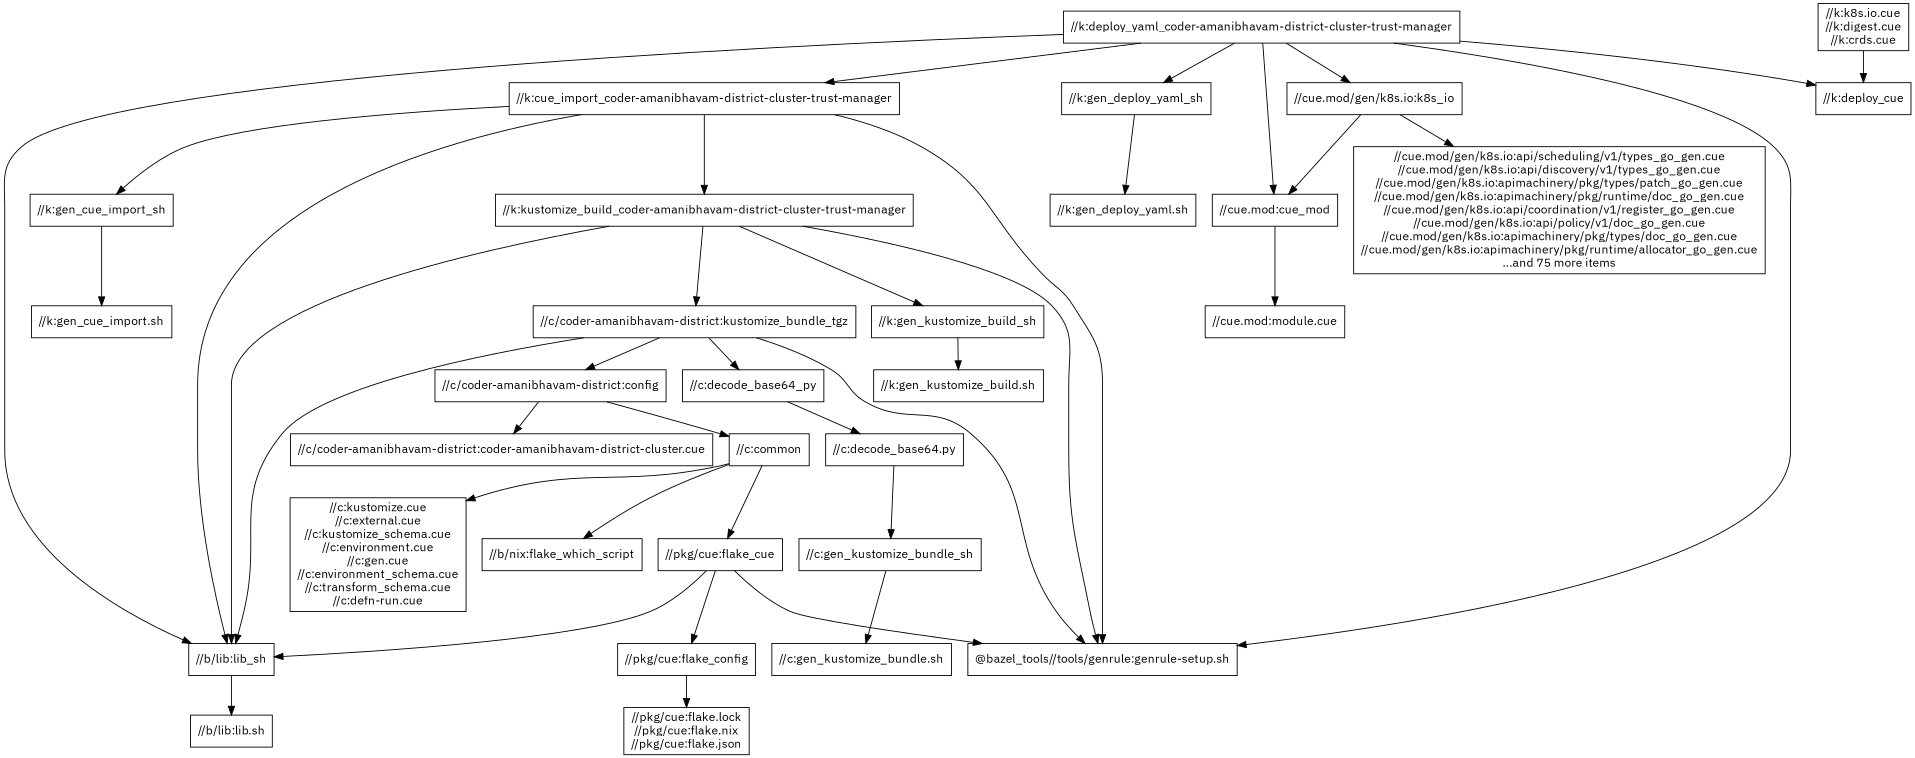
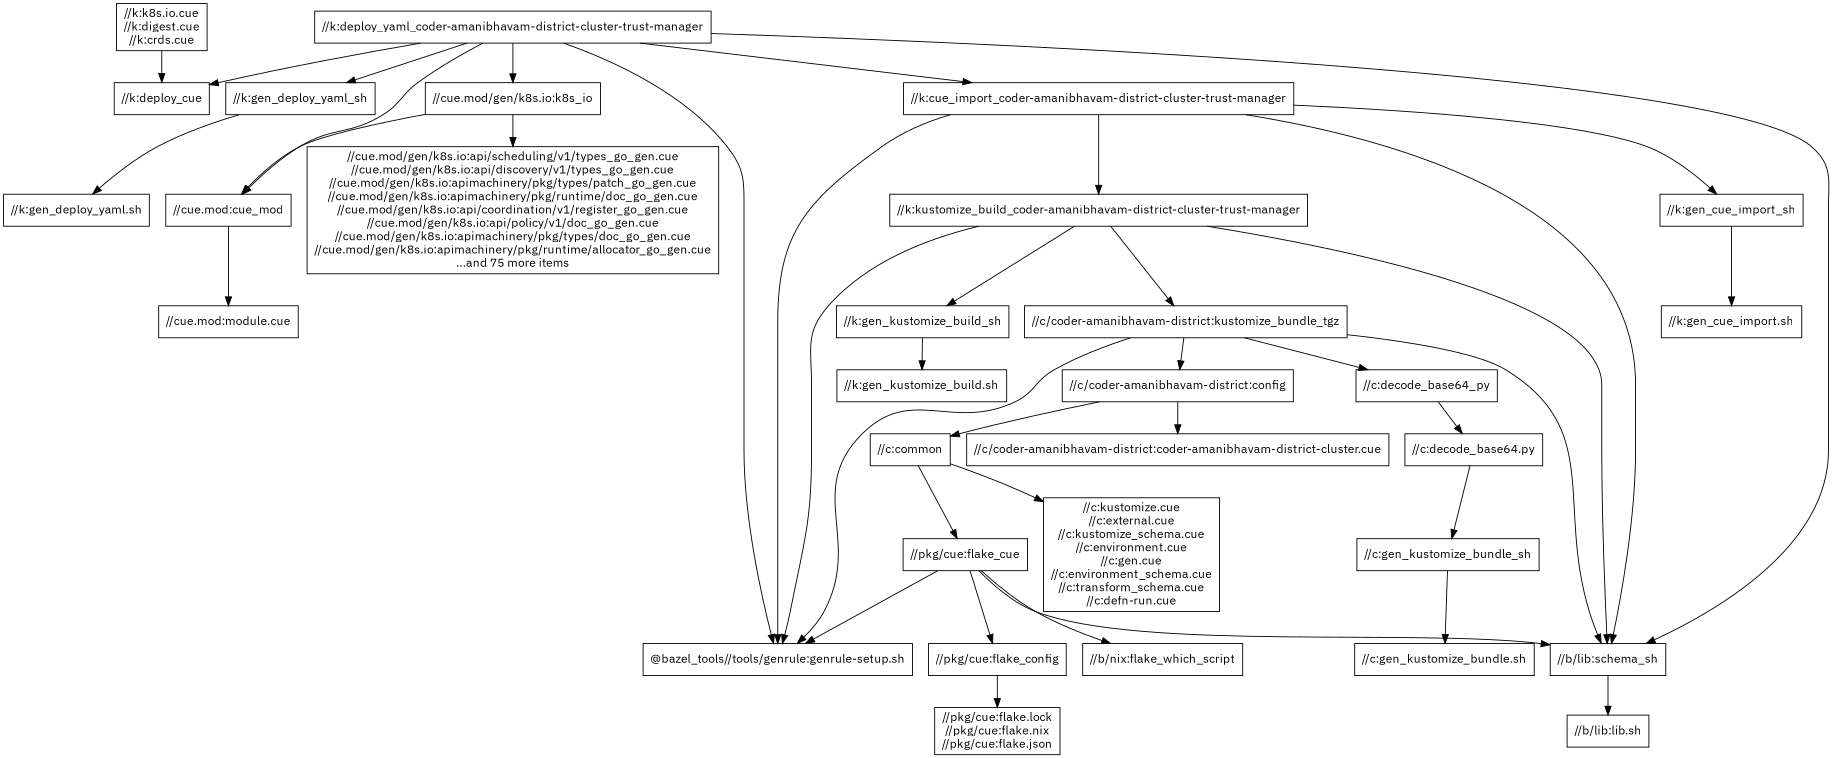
(658, 494) -> (1060, 624)
(231, 660) -> (1608, 660)
